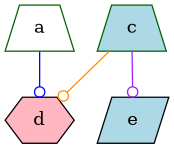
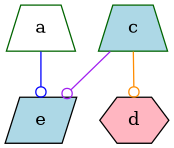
(40, 69) -> (41, 69)
